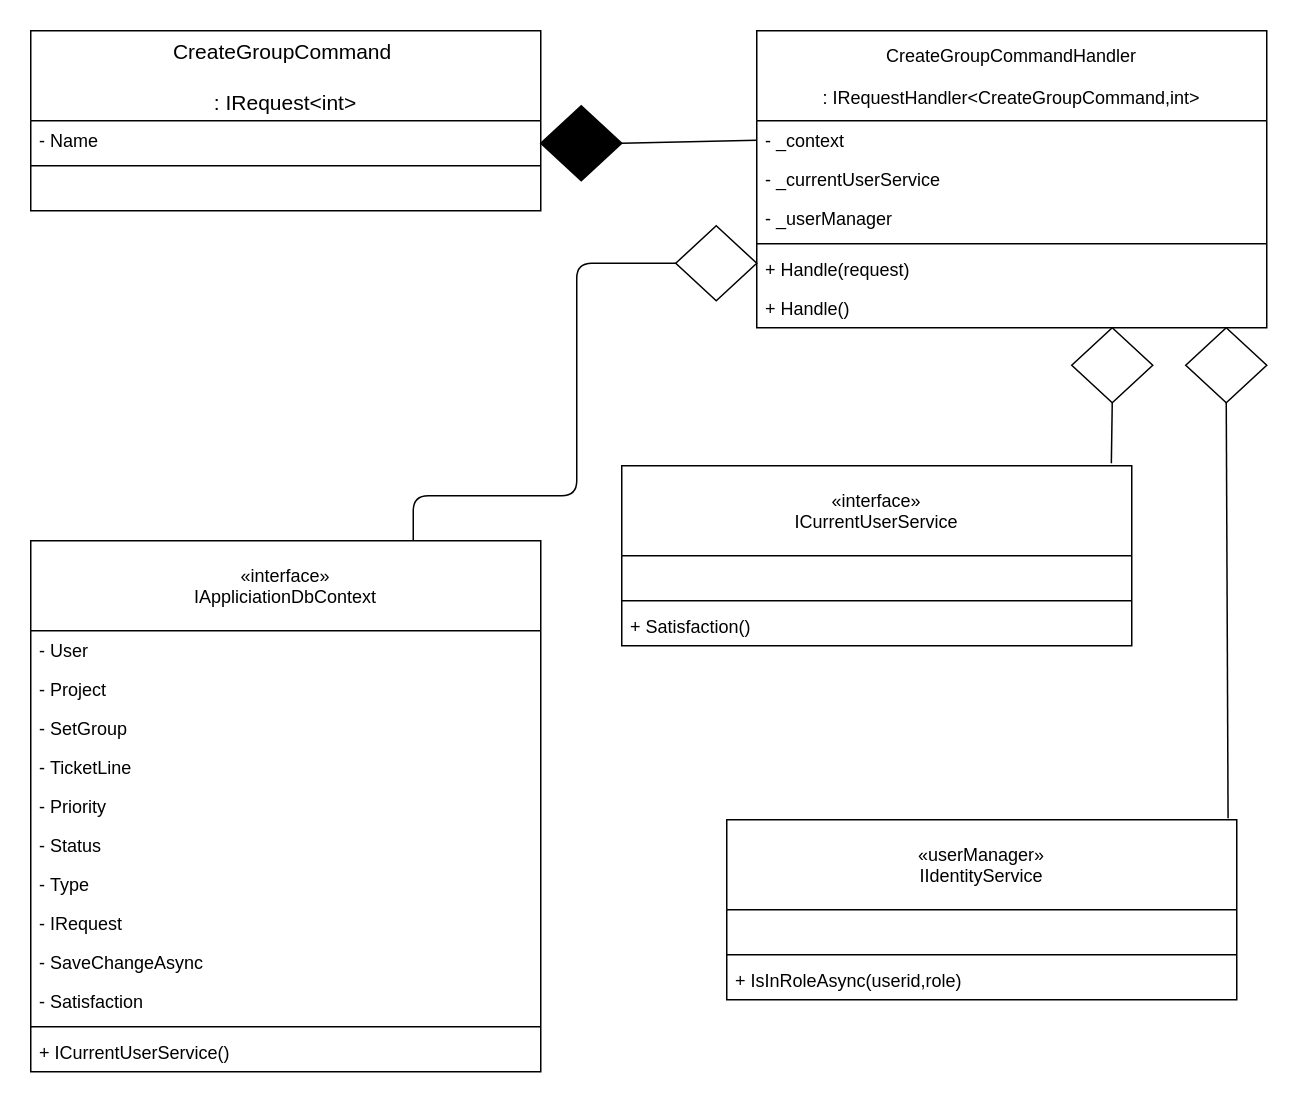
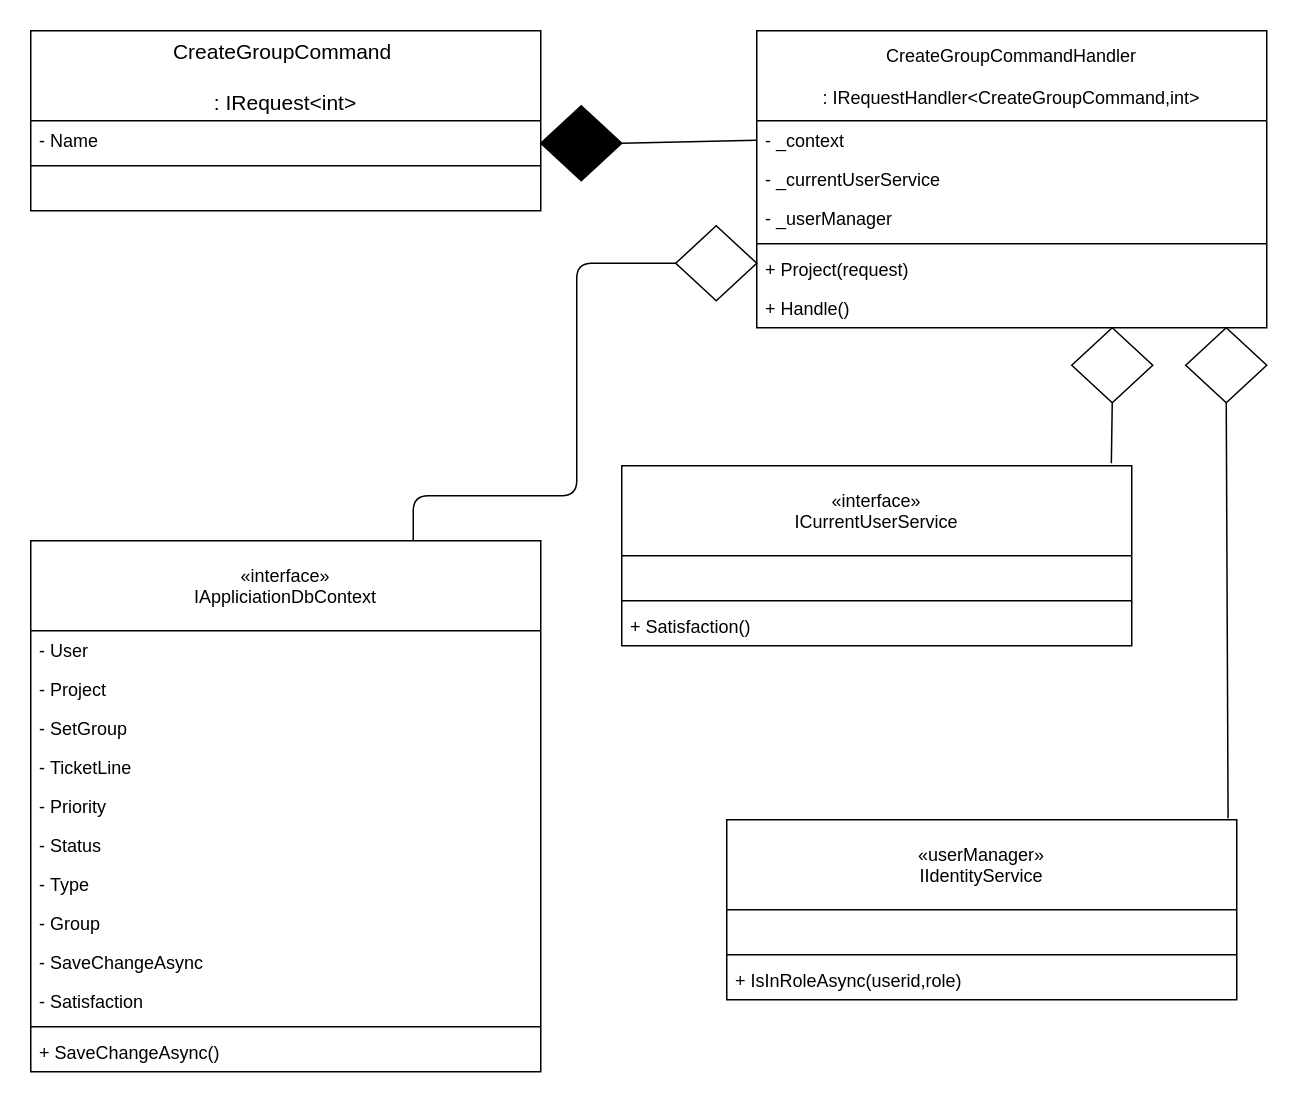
(848, 270) -> (856, 270)
(89, 924) -> (74, 924)
(153, 1053) -> (135, 1053)
